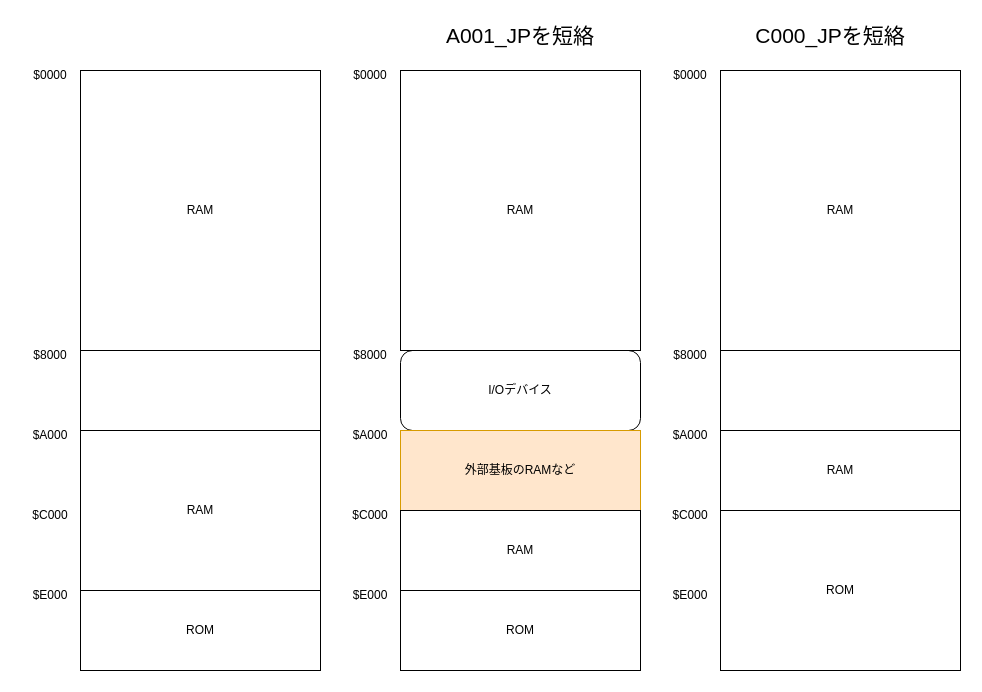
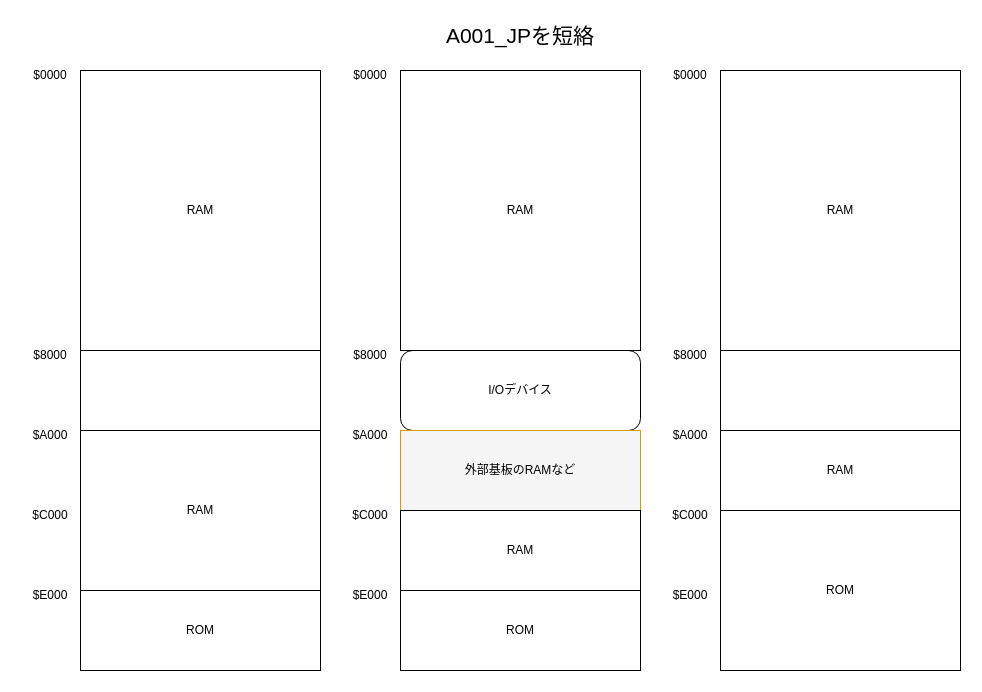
(831, 36) -> none
(521, 471) -> (521, 471)
